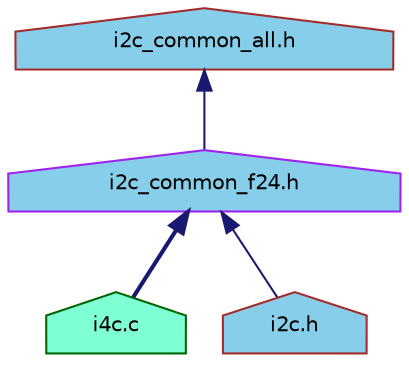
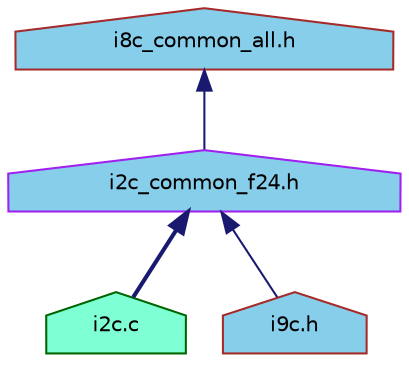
(204, 42) -> (204, 42)
(116, 326) -> (116, 326)
(295, 326) -> (295, 326)
